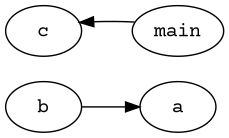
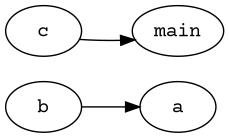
(114, 21) -> (100, 40)
